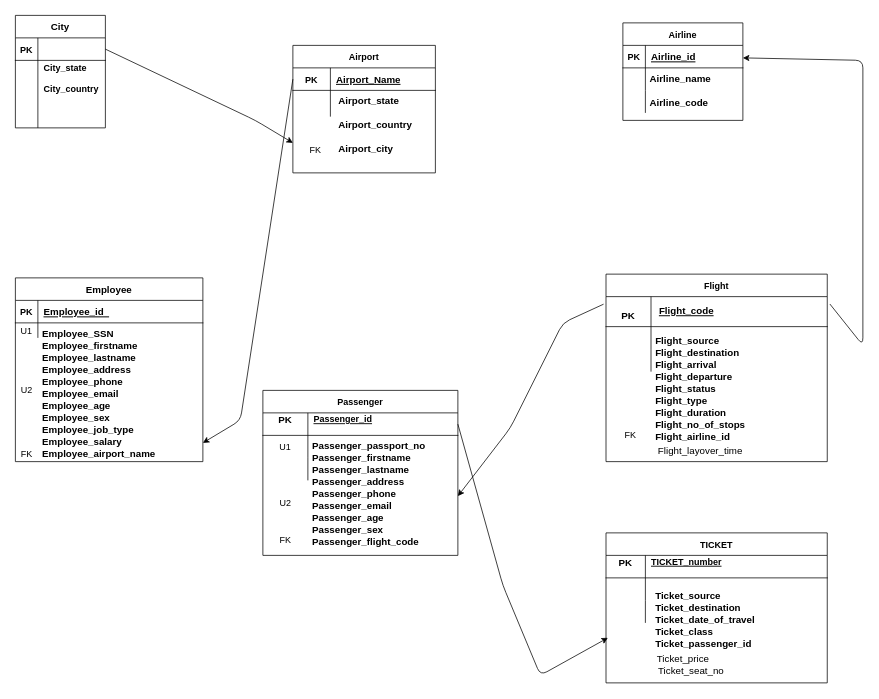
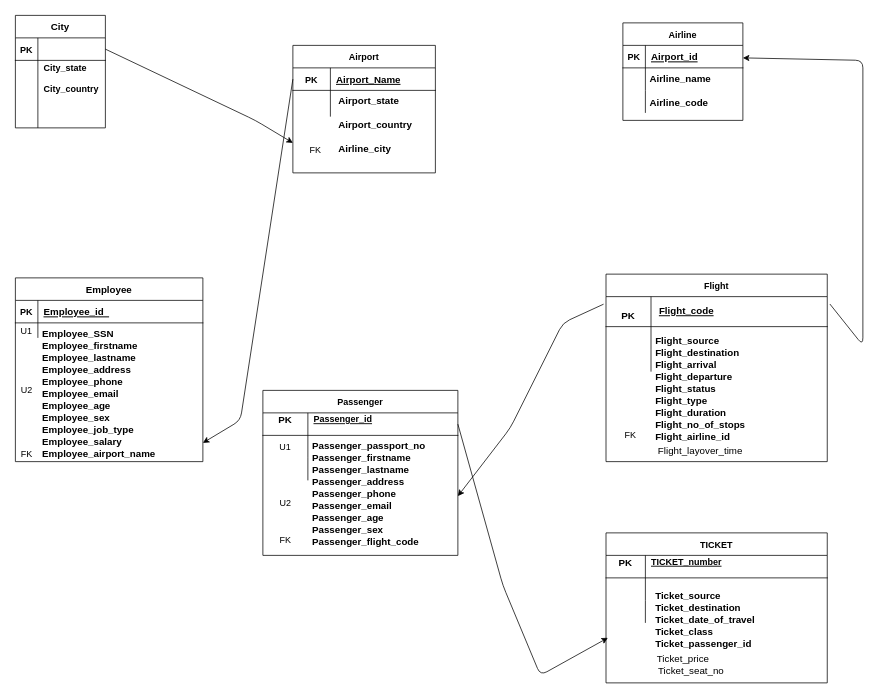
(673, 57) -> (676, 57)
(372, 101) -> (372, 101)
